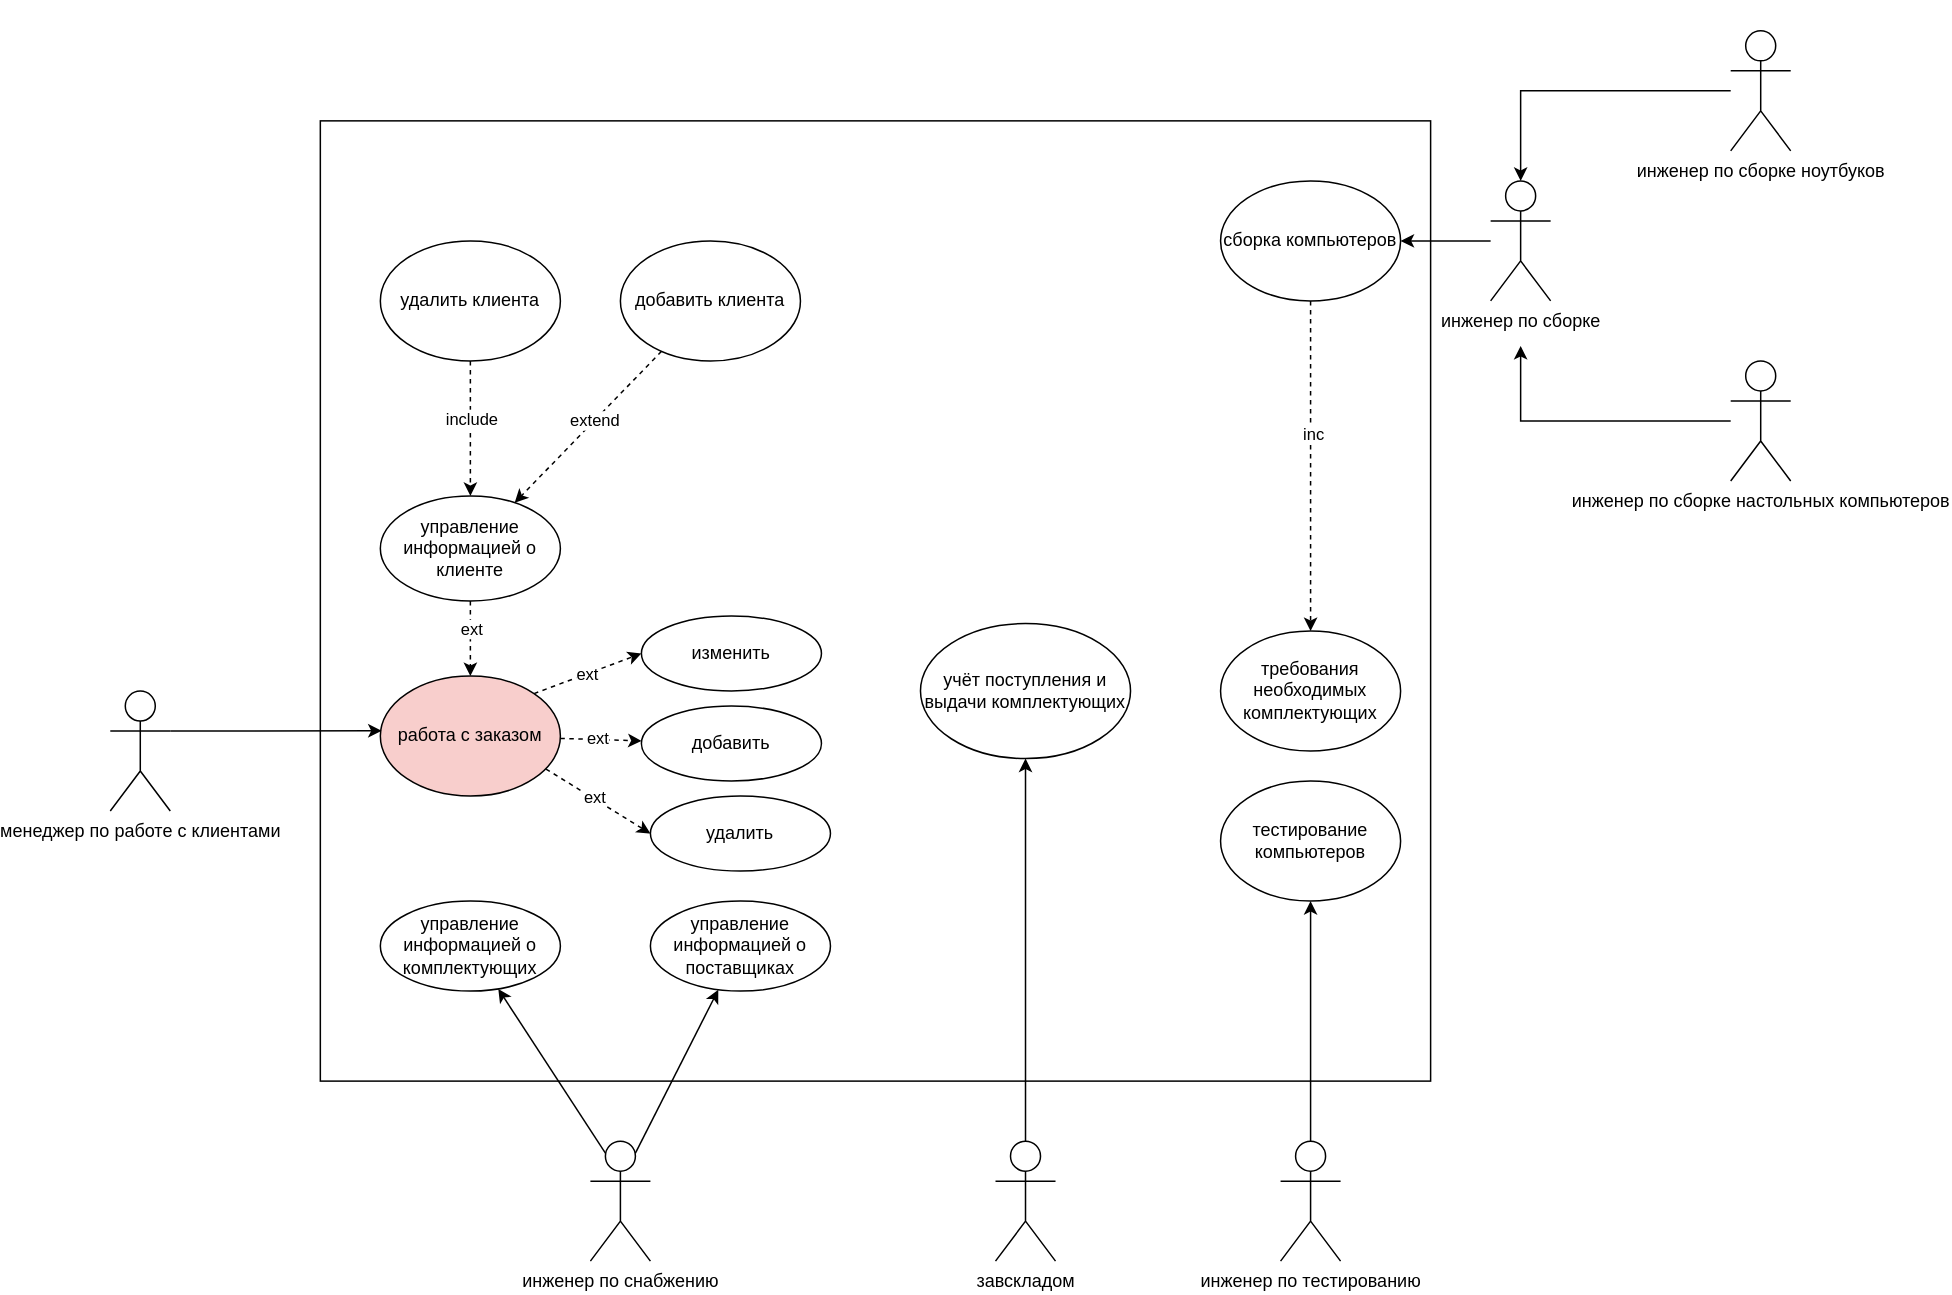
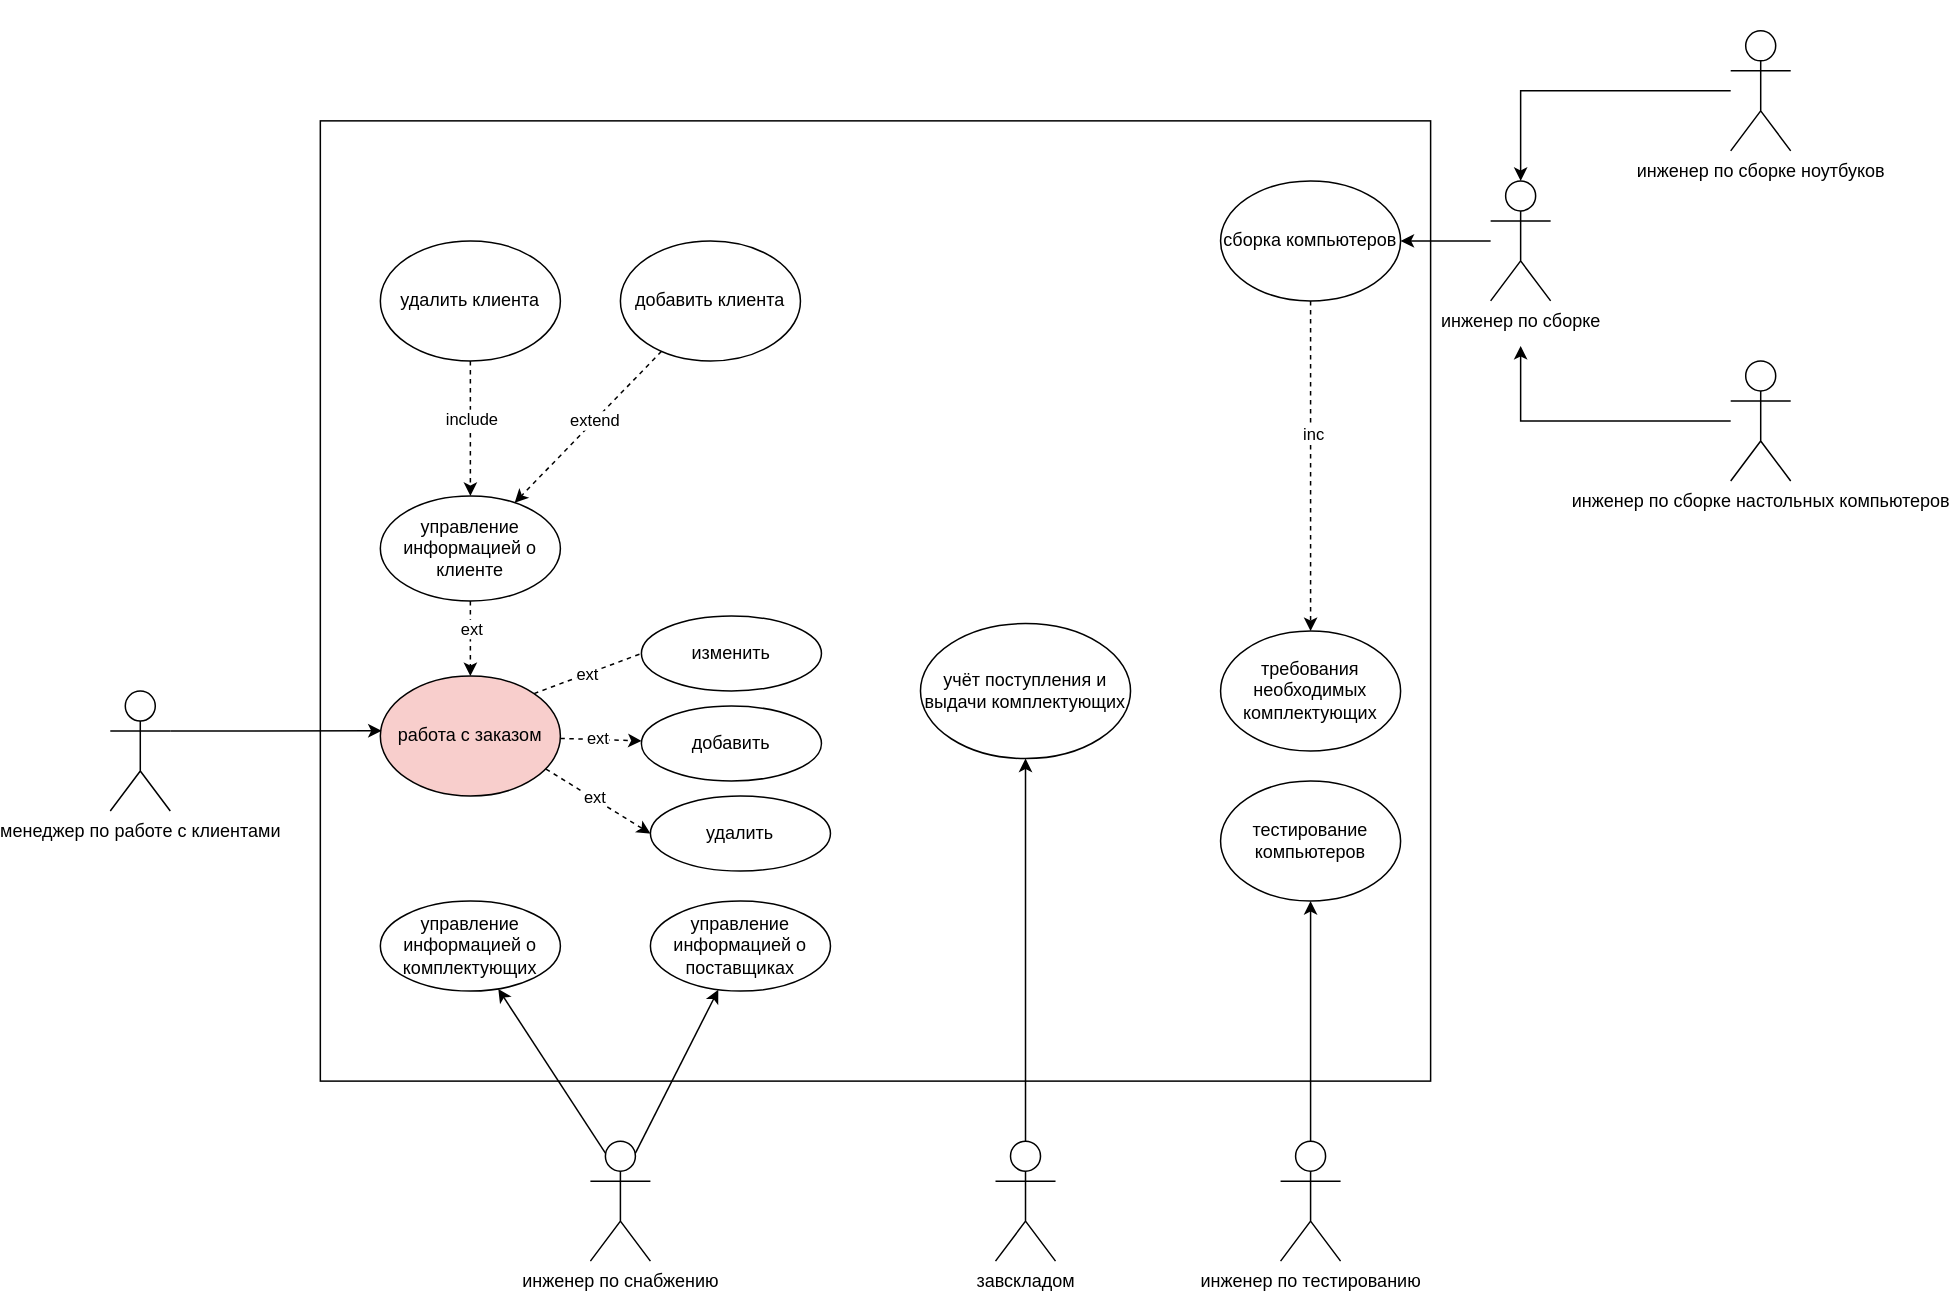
(630, 657) -> (635, 656)
